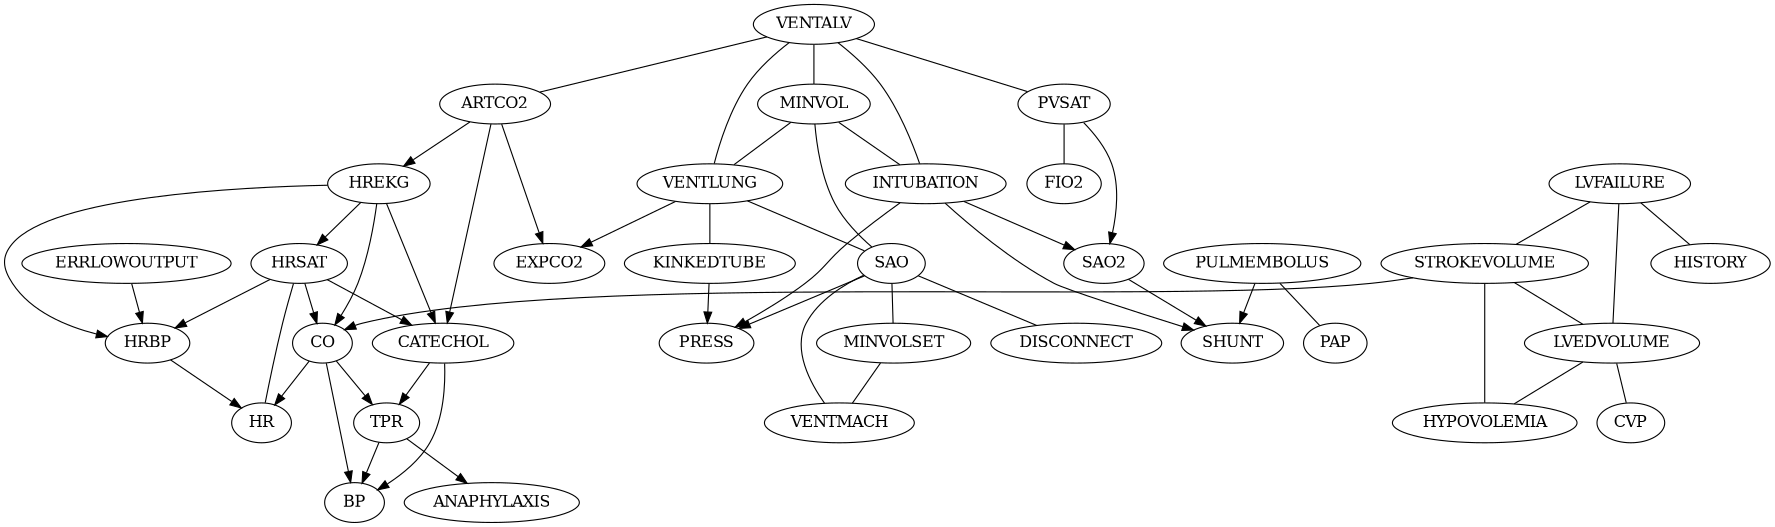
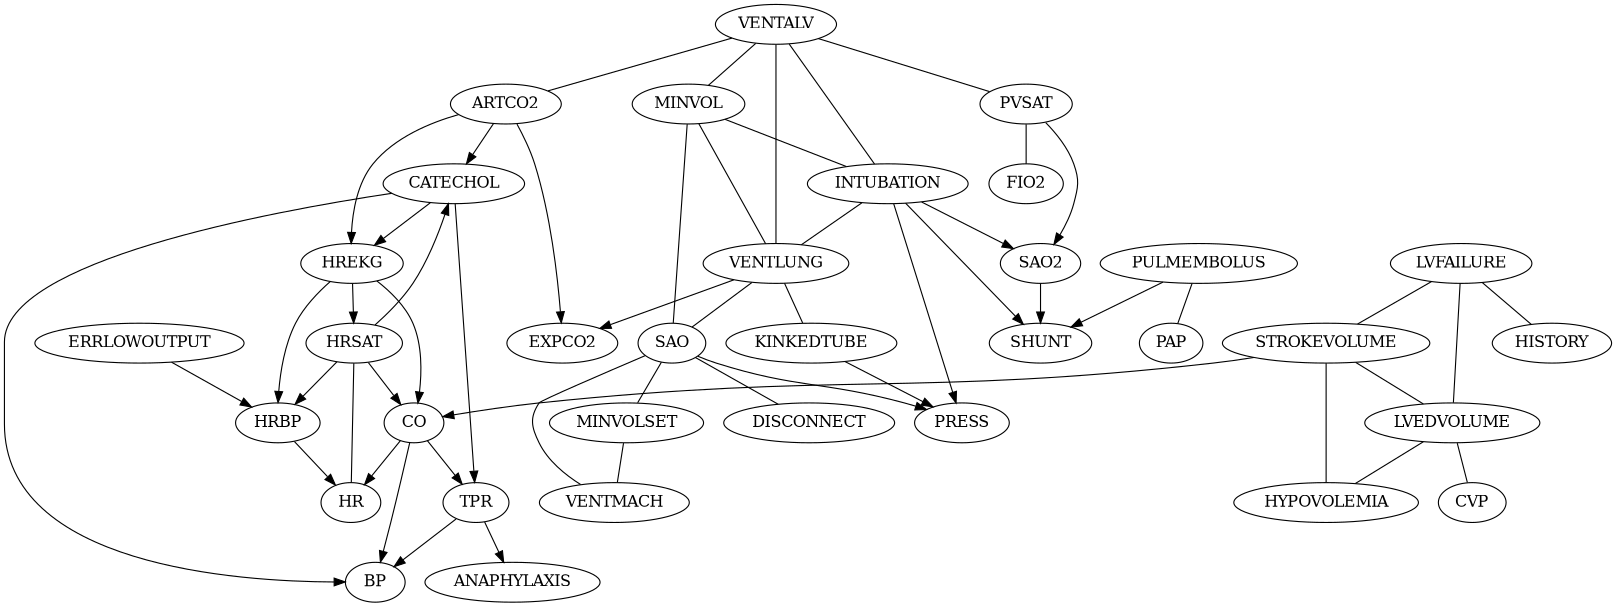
none -> (832, 224)
(409, 258) -> (407, 221)
